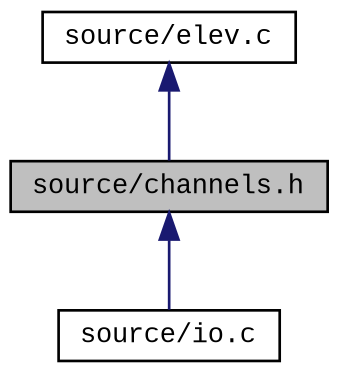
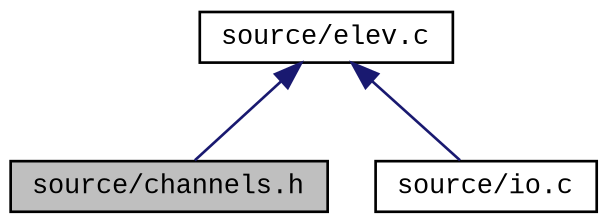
(169, 275) -> (416, 121)
